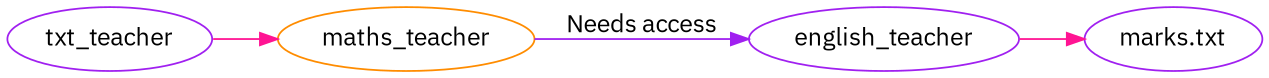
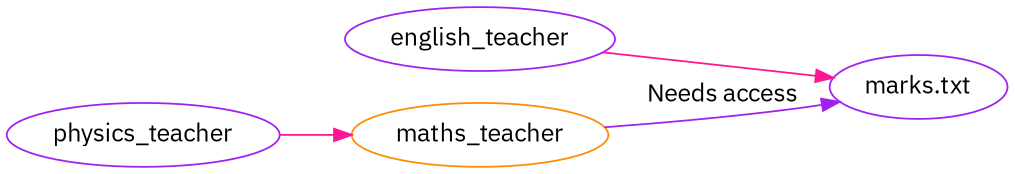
(110, 39) -> (143, 135)
(632, 39) -> (713, 118)
